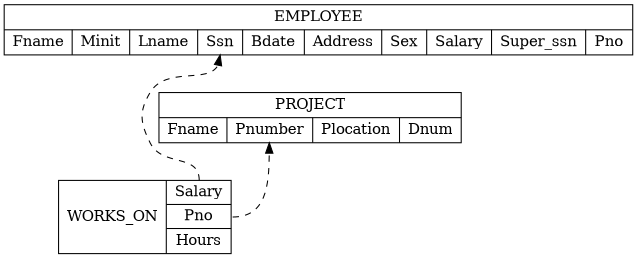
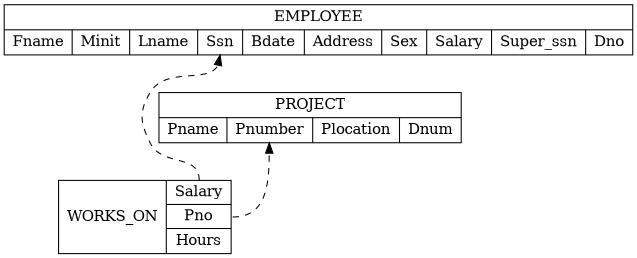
(609, 42) -> (609, 42)
(193, 130) -> (193, 130)
